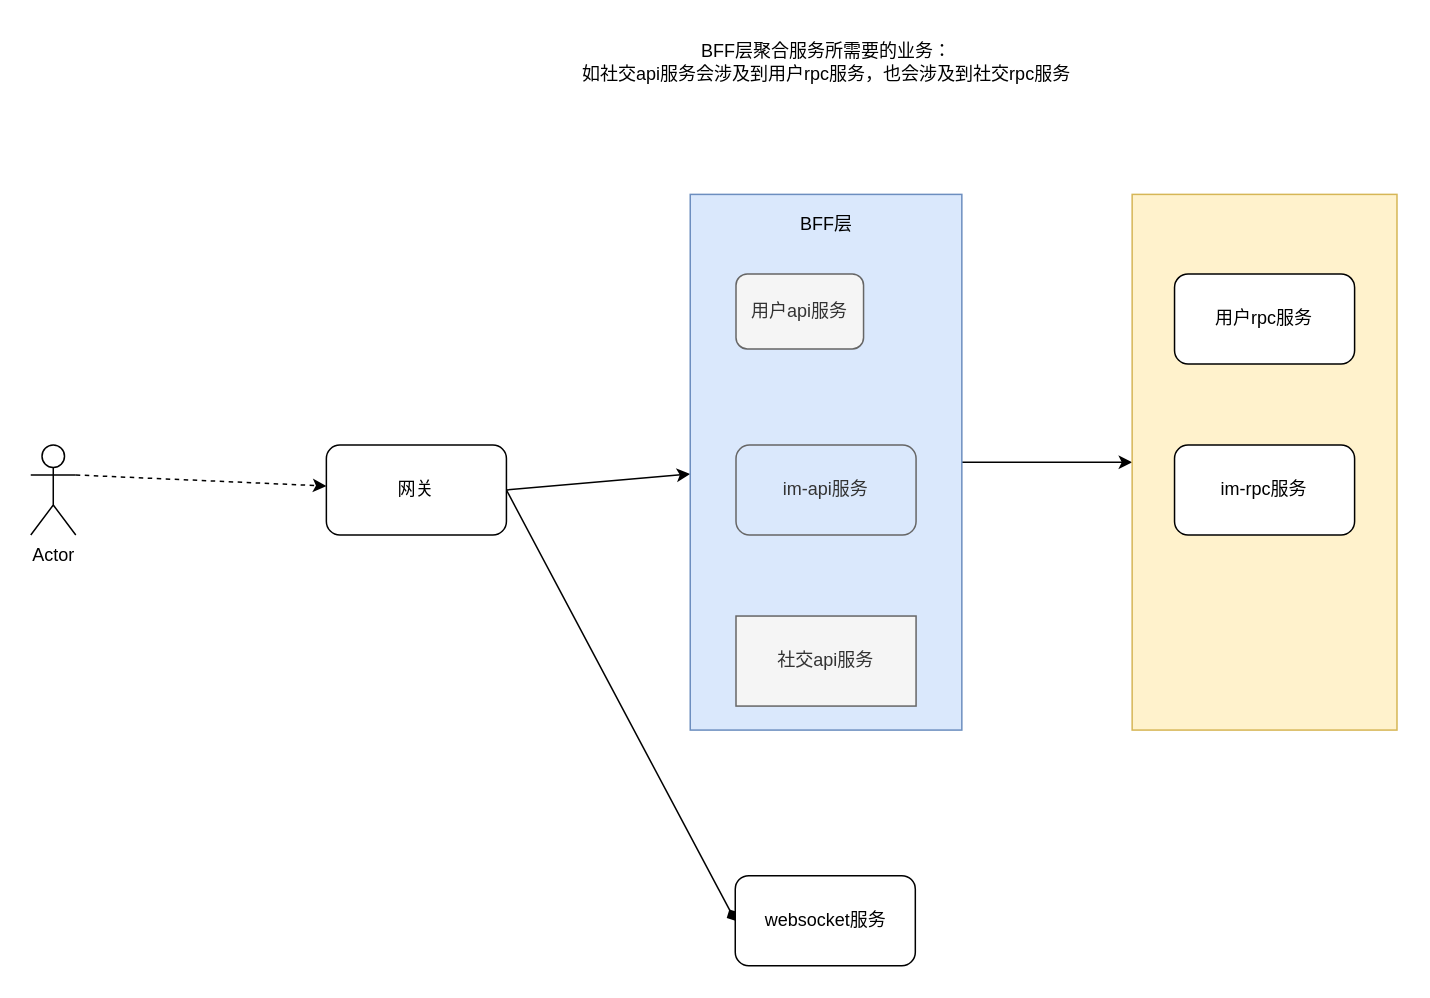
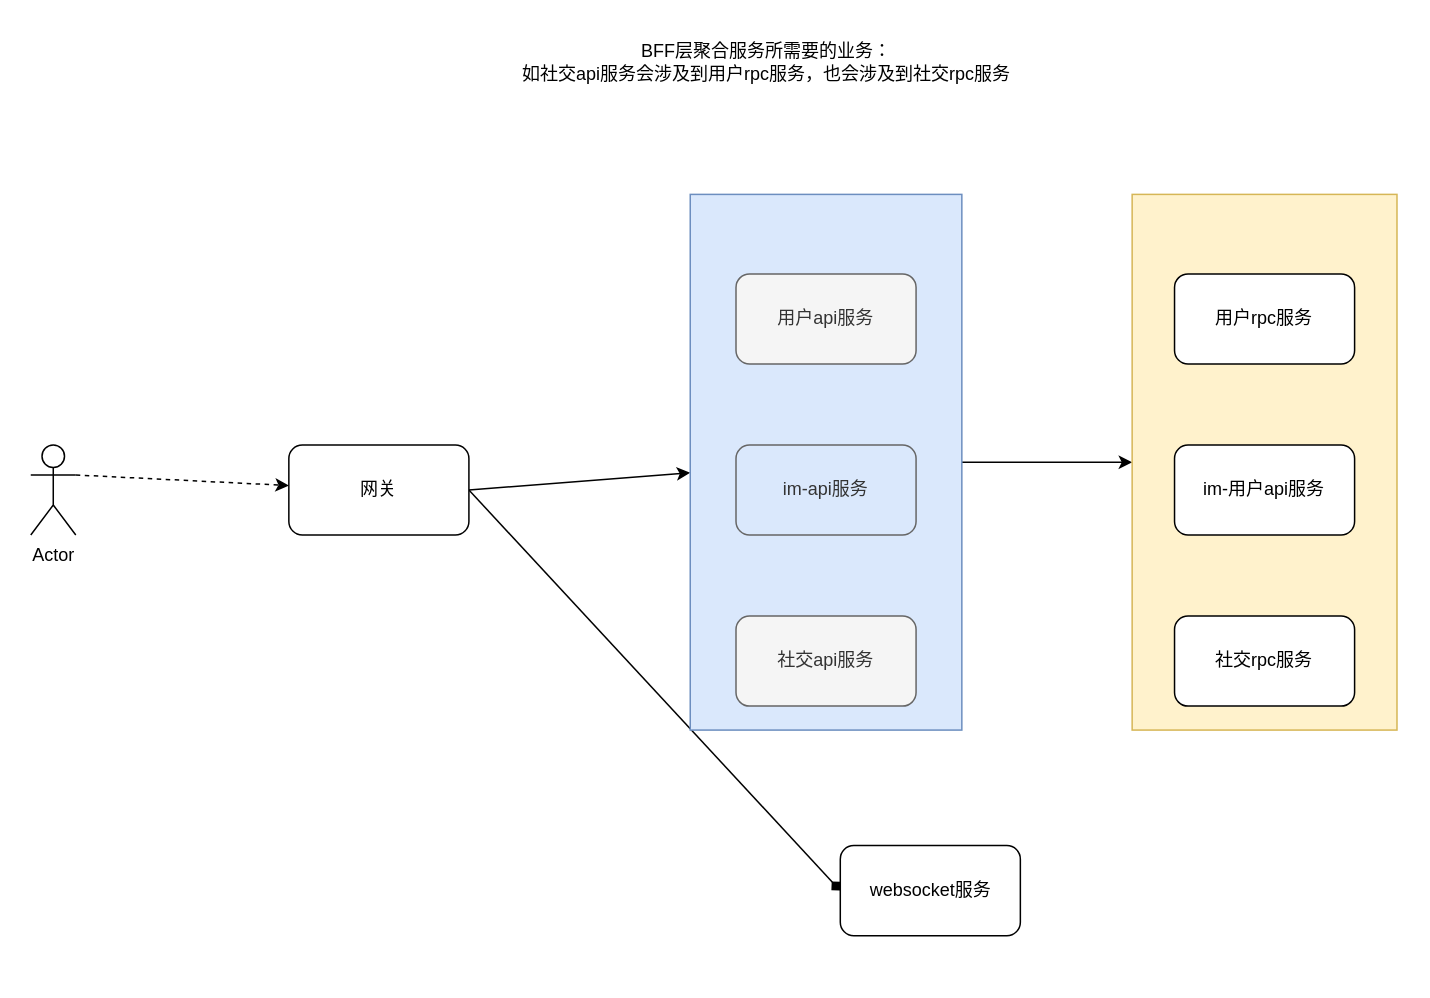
(825, 62) -> (765, 62)
(825, 224) -> none
(800, 311) -> (826, 319)
(416, 490) -> (379, 490)
(1264, 490) -> (1264, 490)
(826, 661) -> (826, 661)
none -> (1264, 661)
(825, 920) -> (930, 890)
